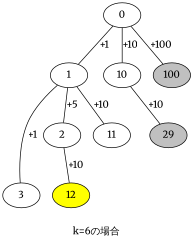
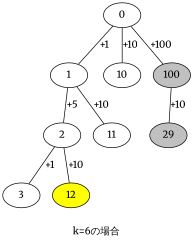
(145, 105) -> (170, 105)
(25, 129) -> (42, 165)
